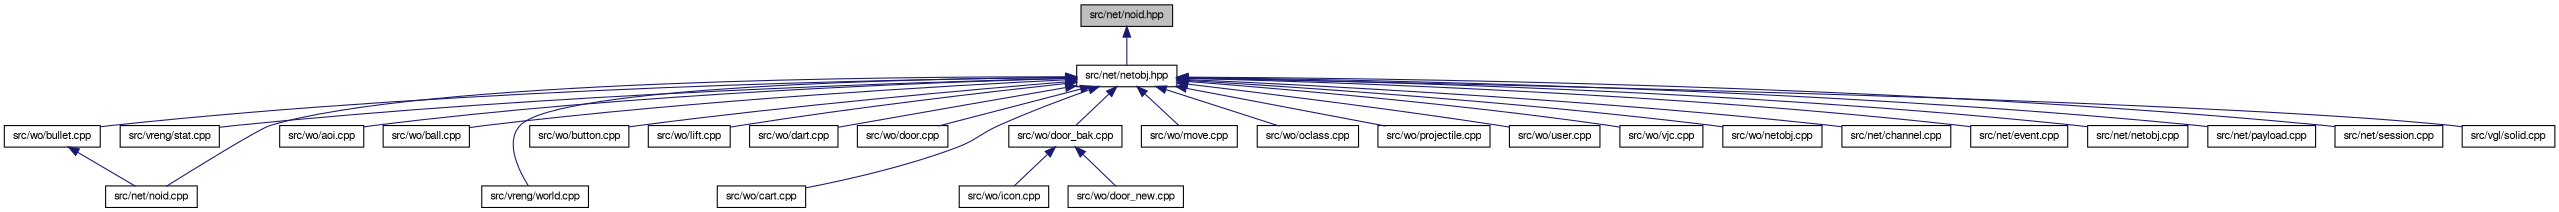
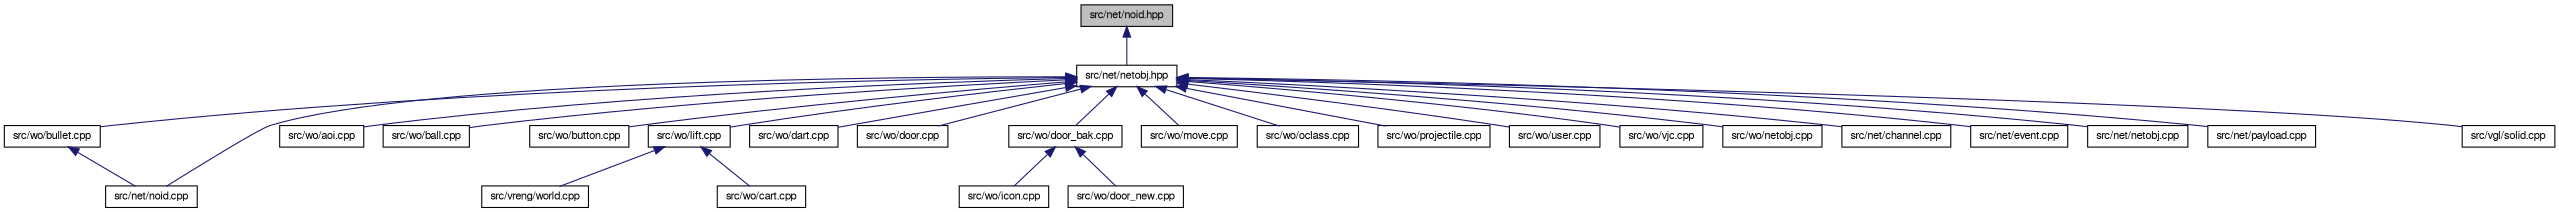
(758, 87) -> (607, 168)
(170, 136) -> none
(2389, 136) -> none
(951, 149) -> (730, 170)
